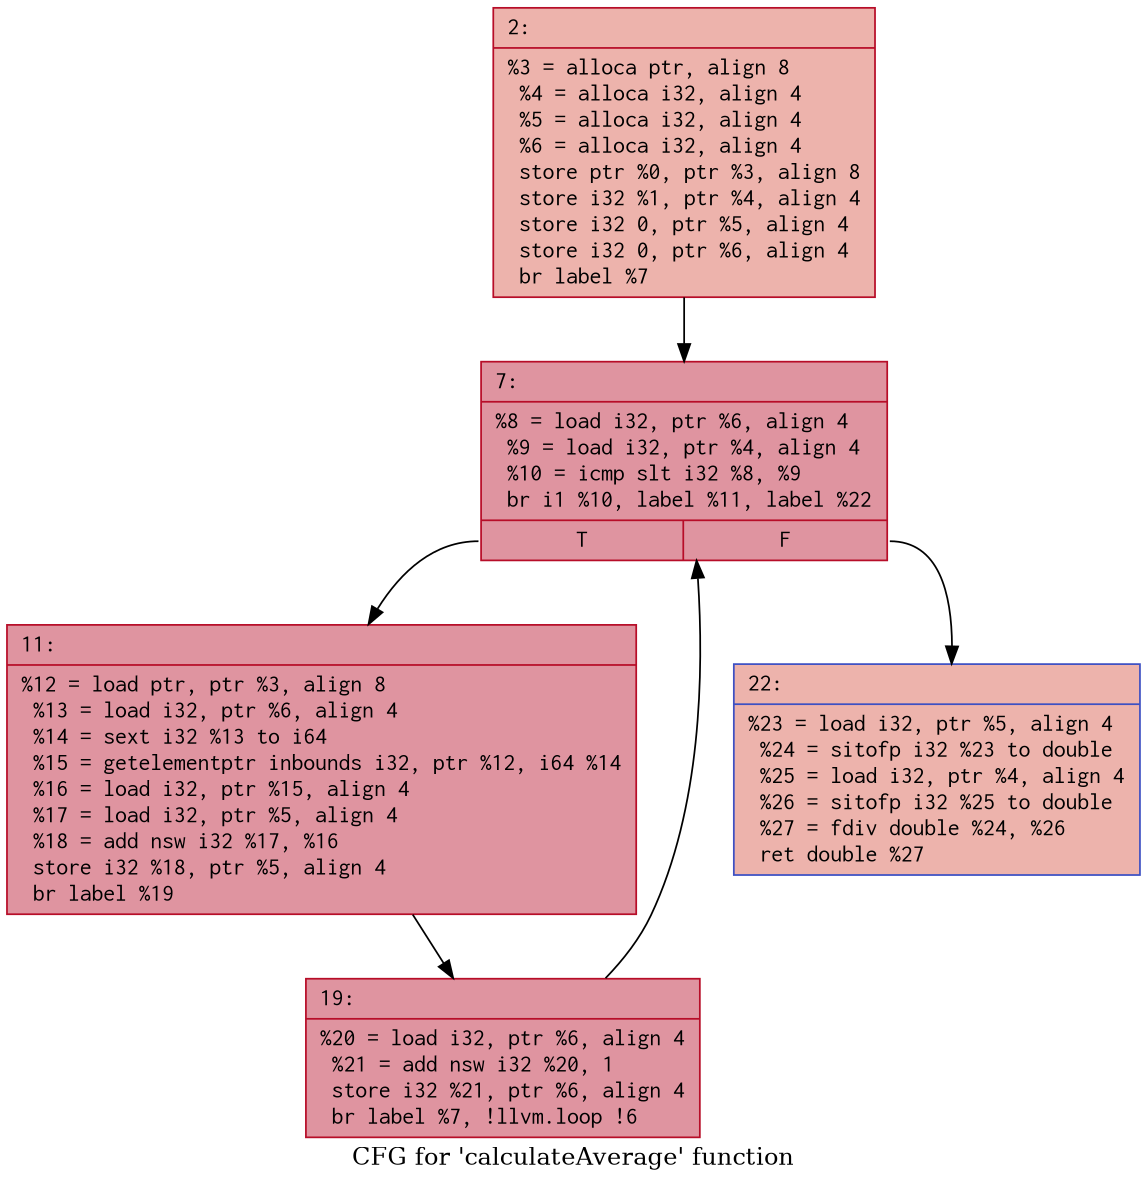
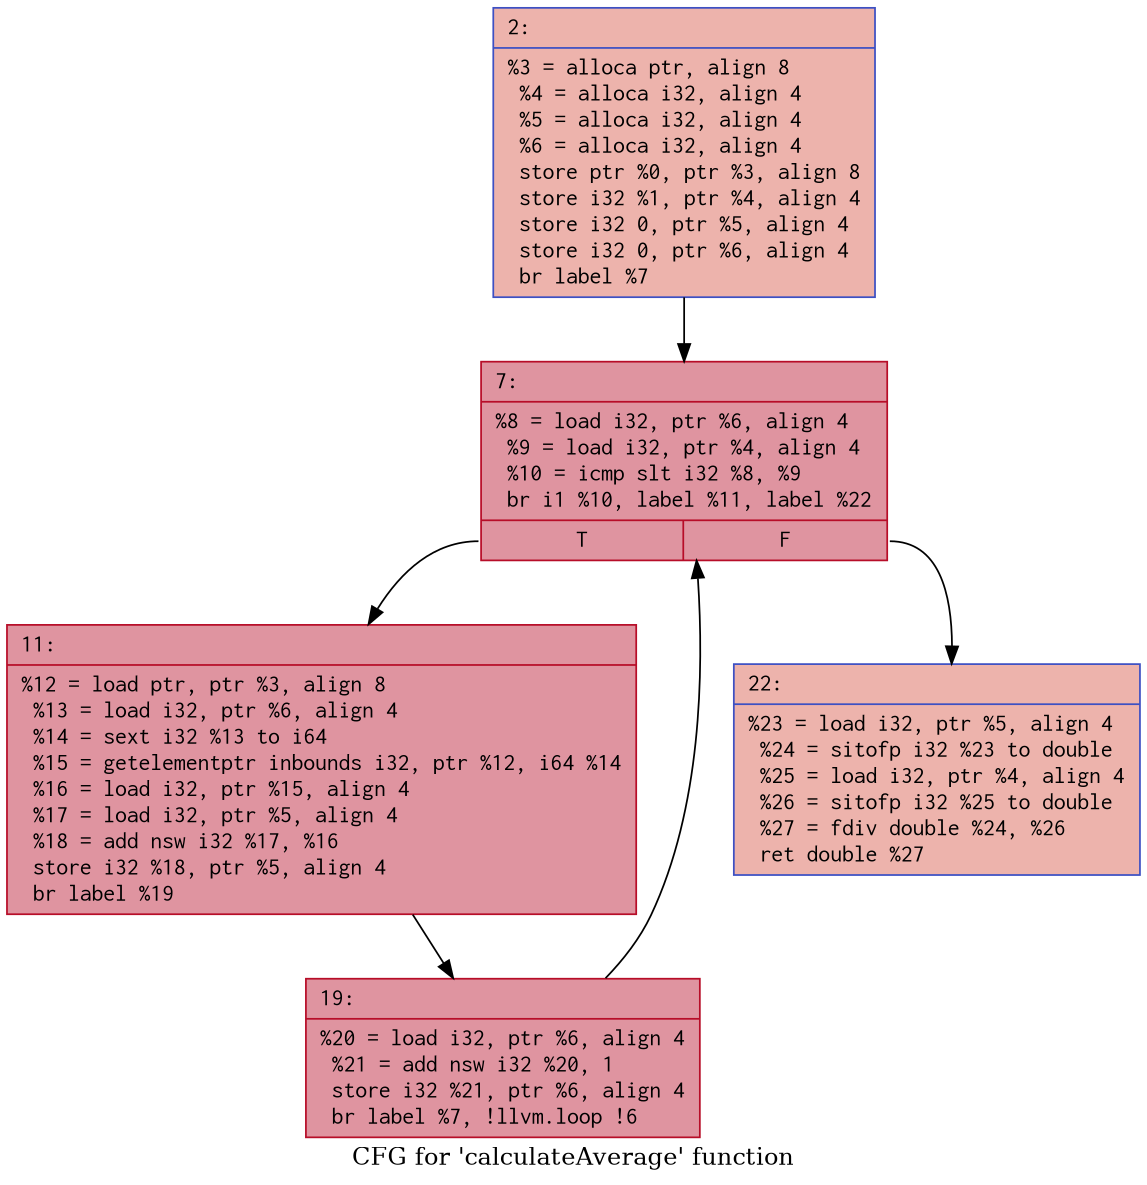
(684, 153) -> (684, 153)
